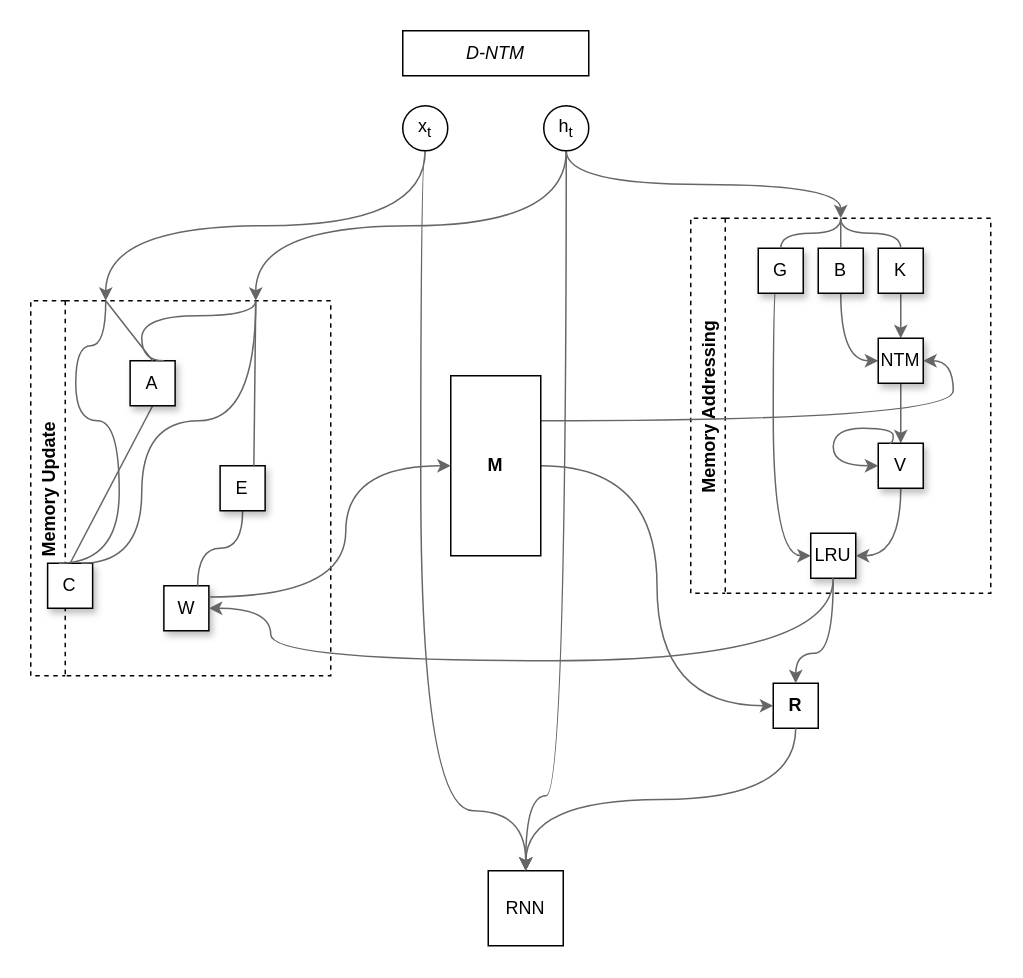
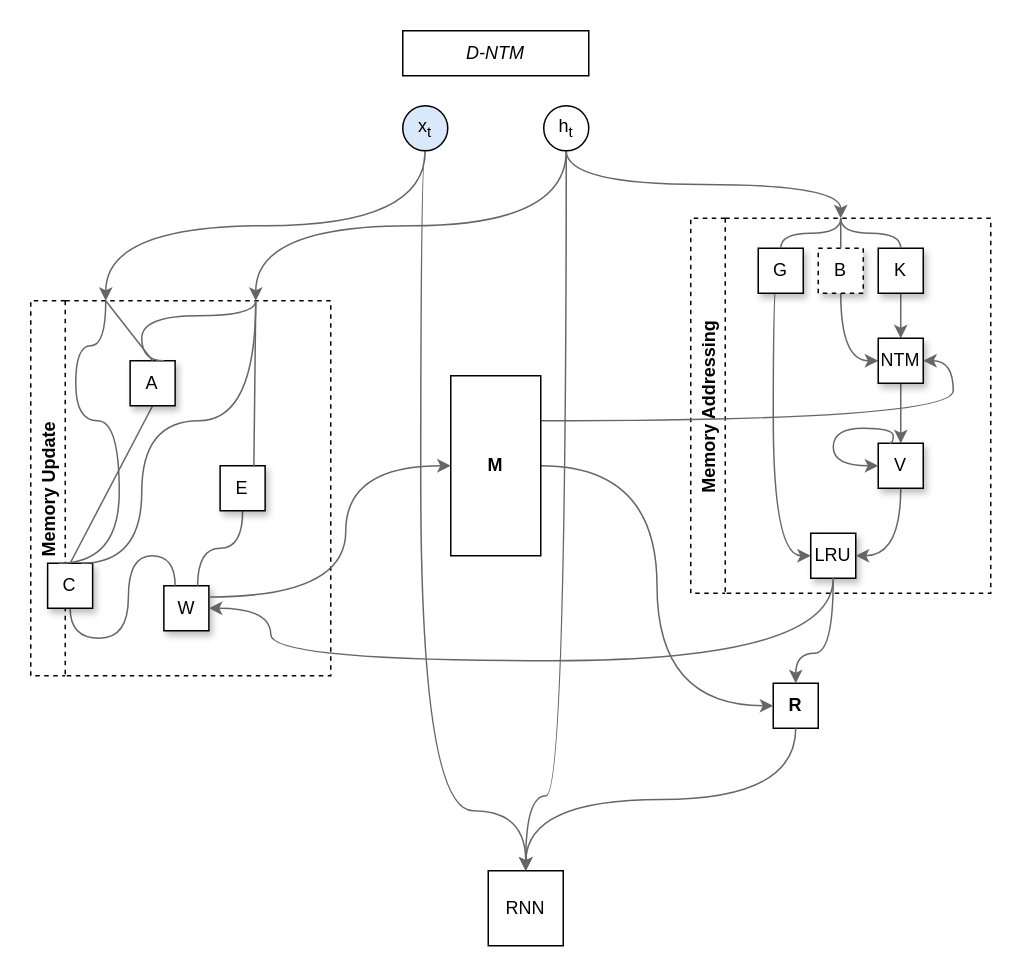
(425, 128) -> (425, 128)
(841, 271) -> (841, 271)
none -> (128, 601)
